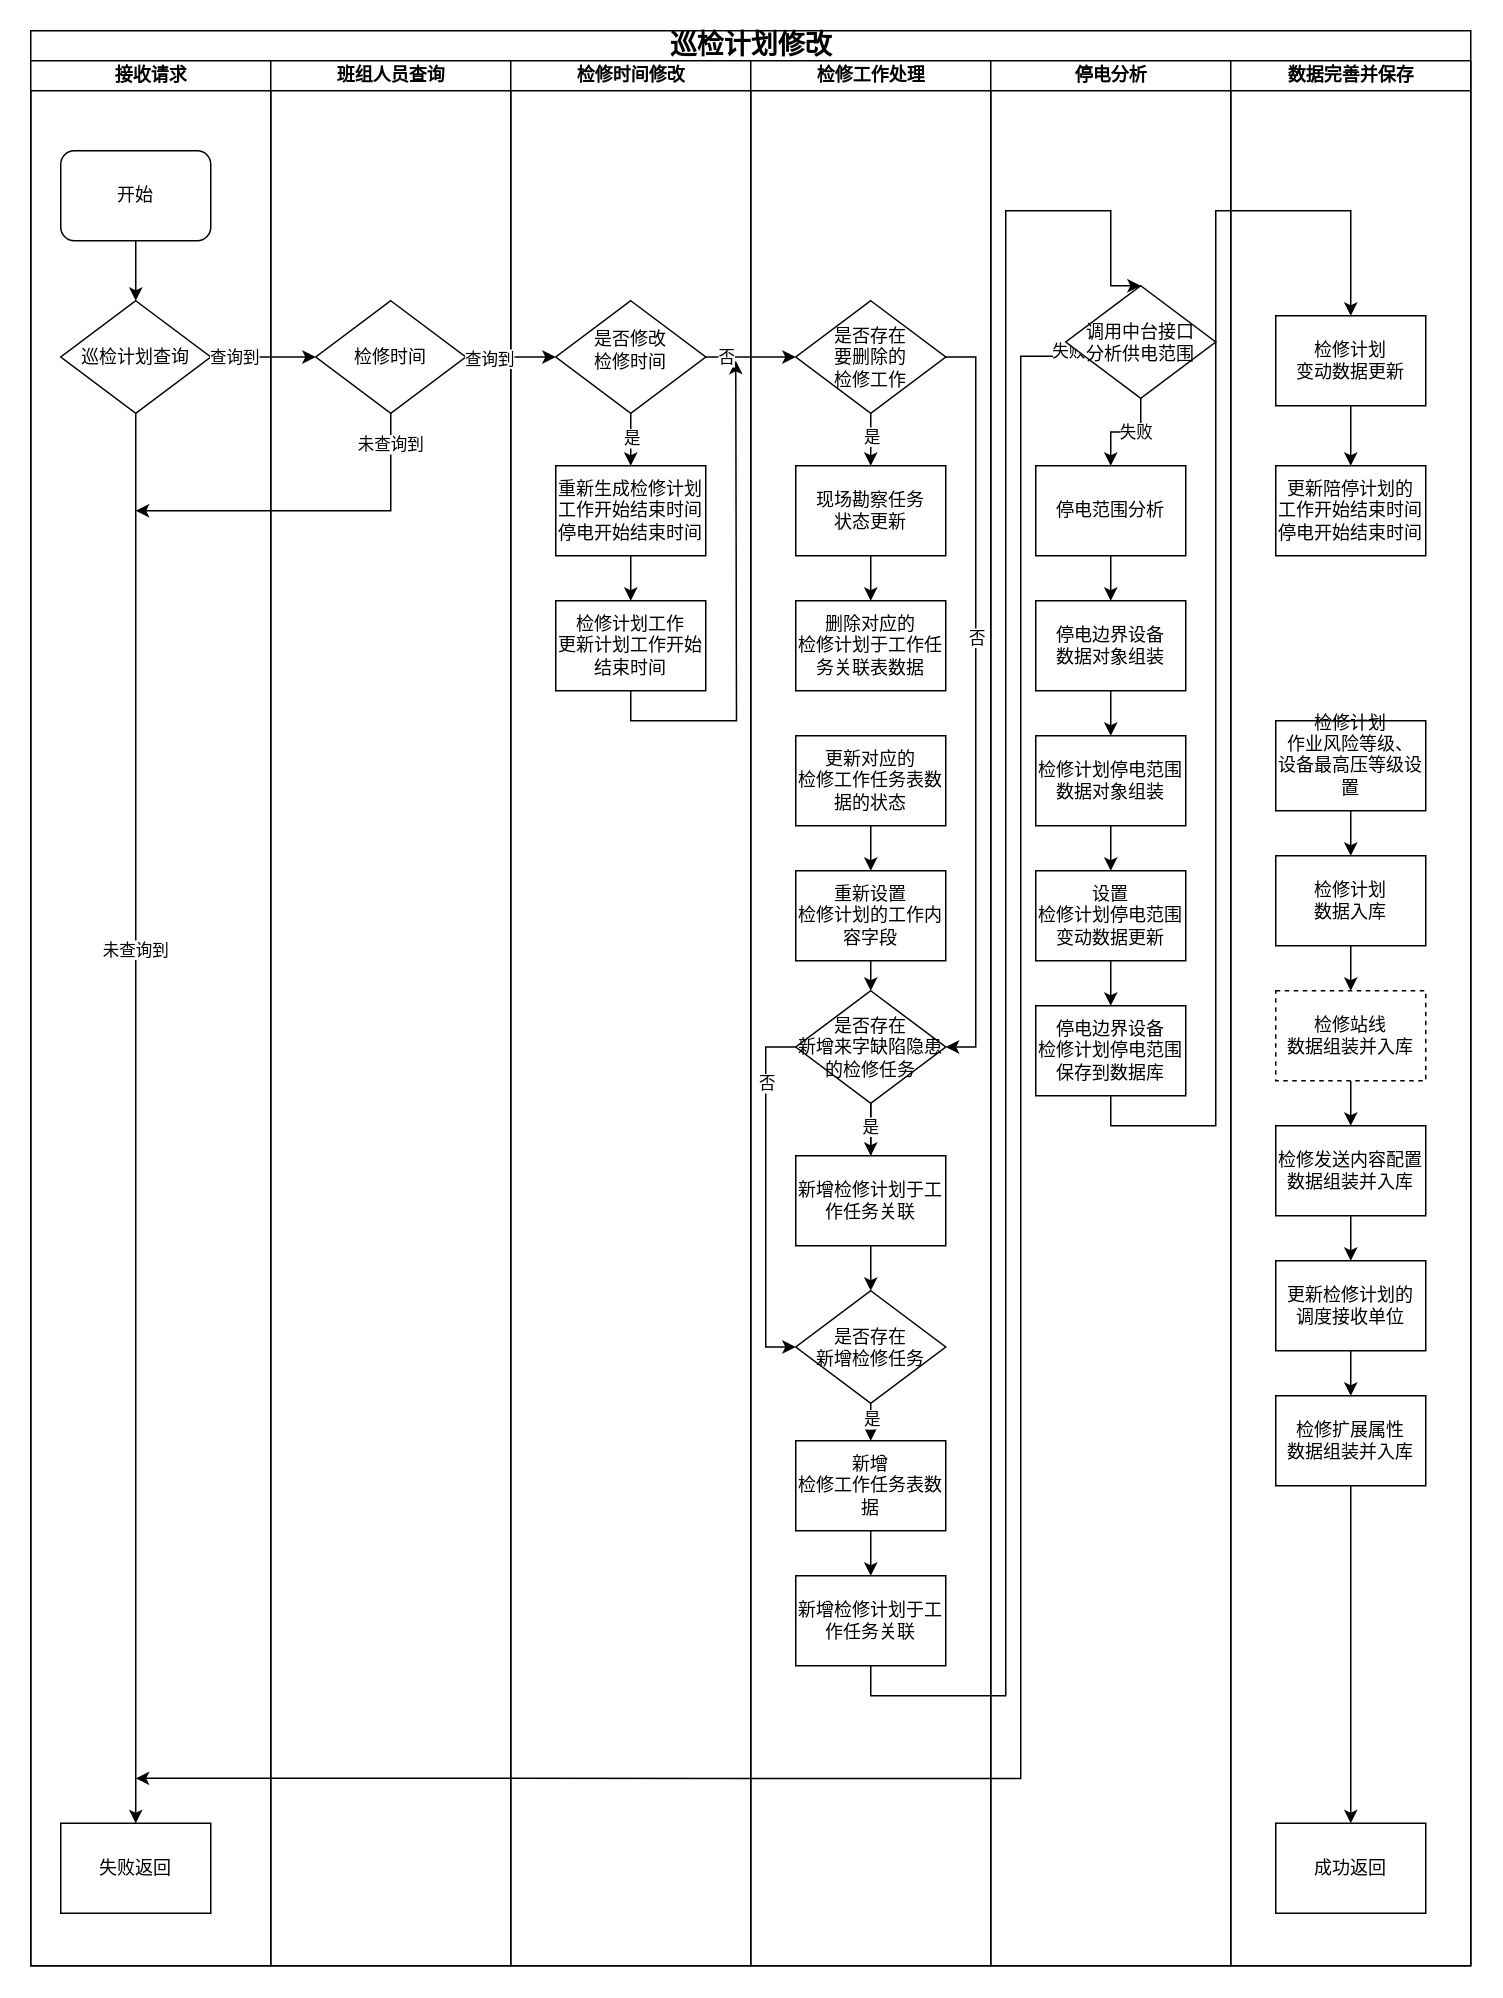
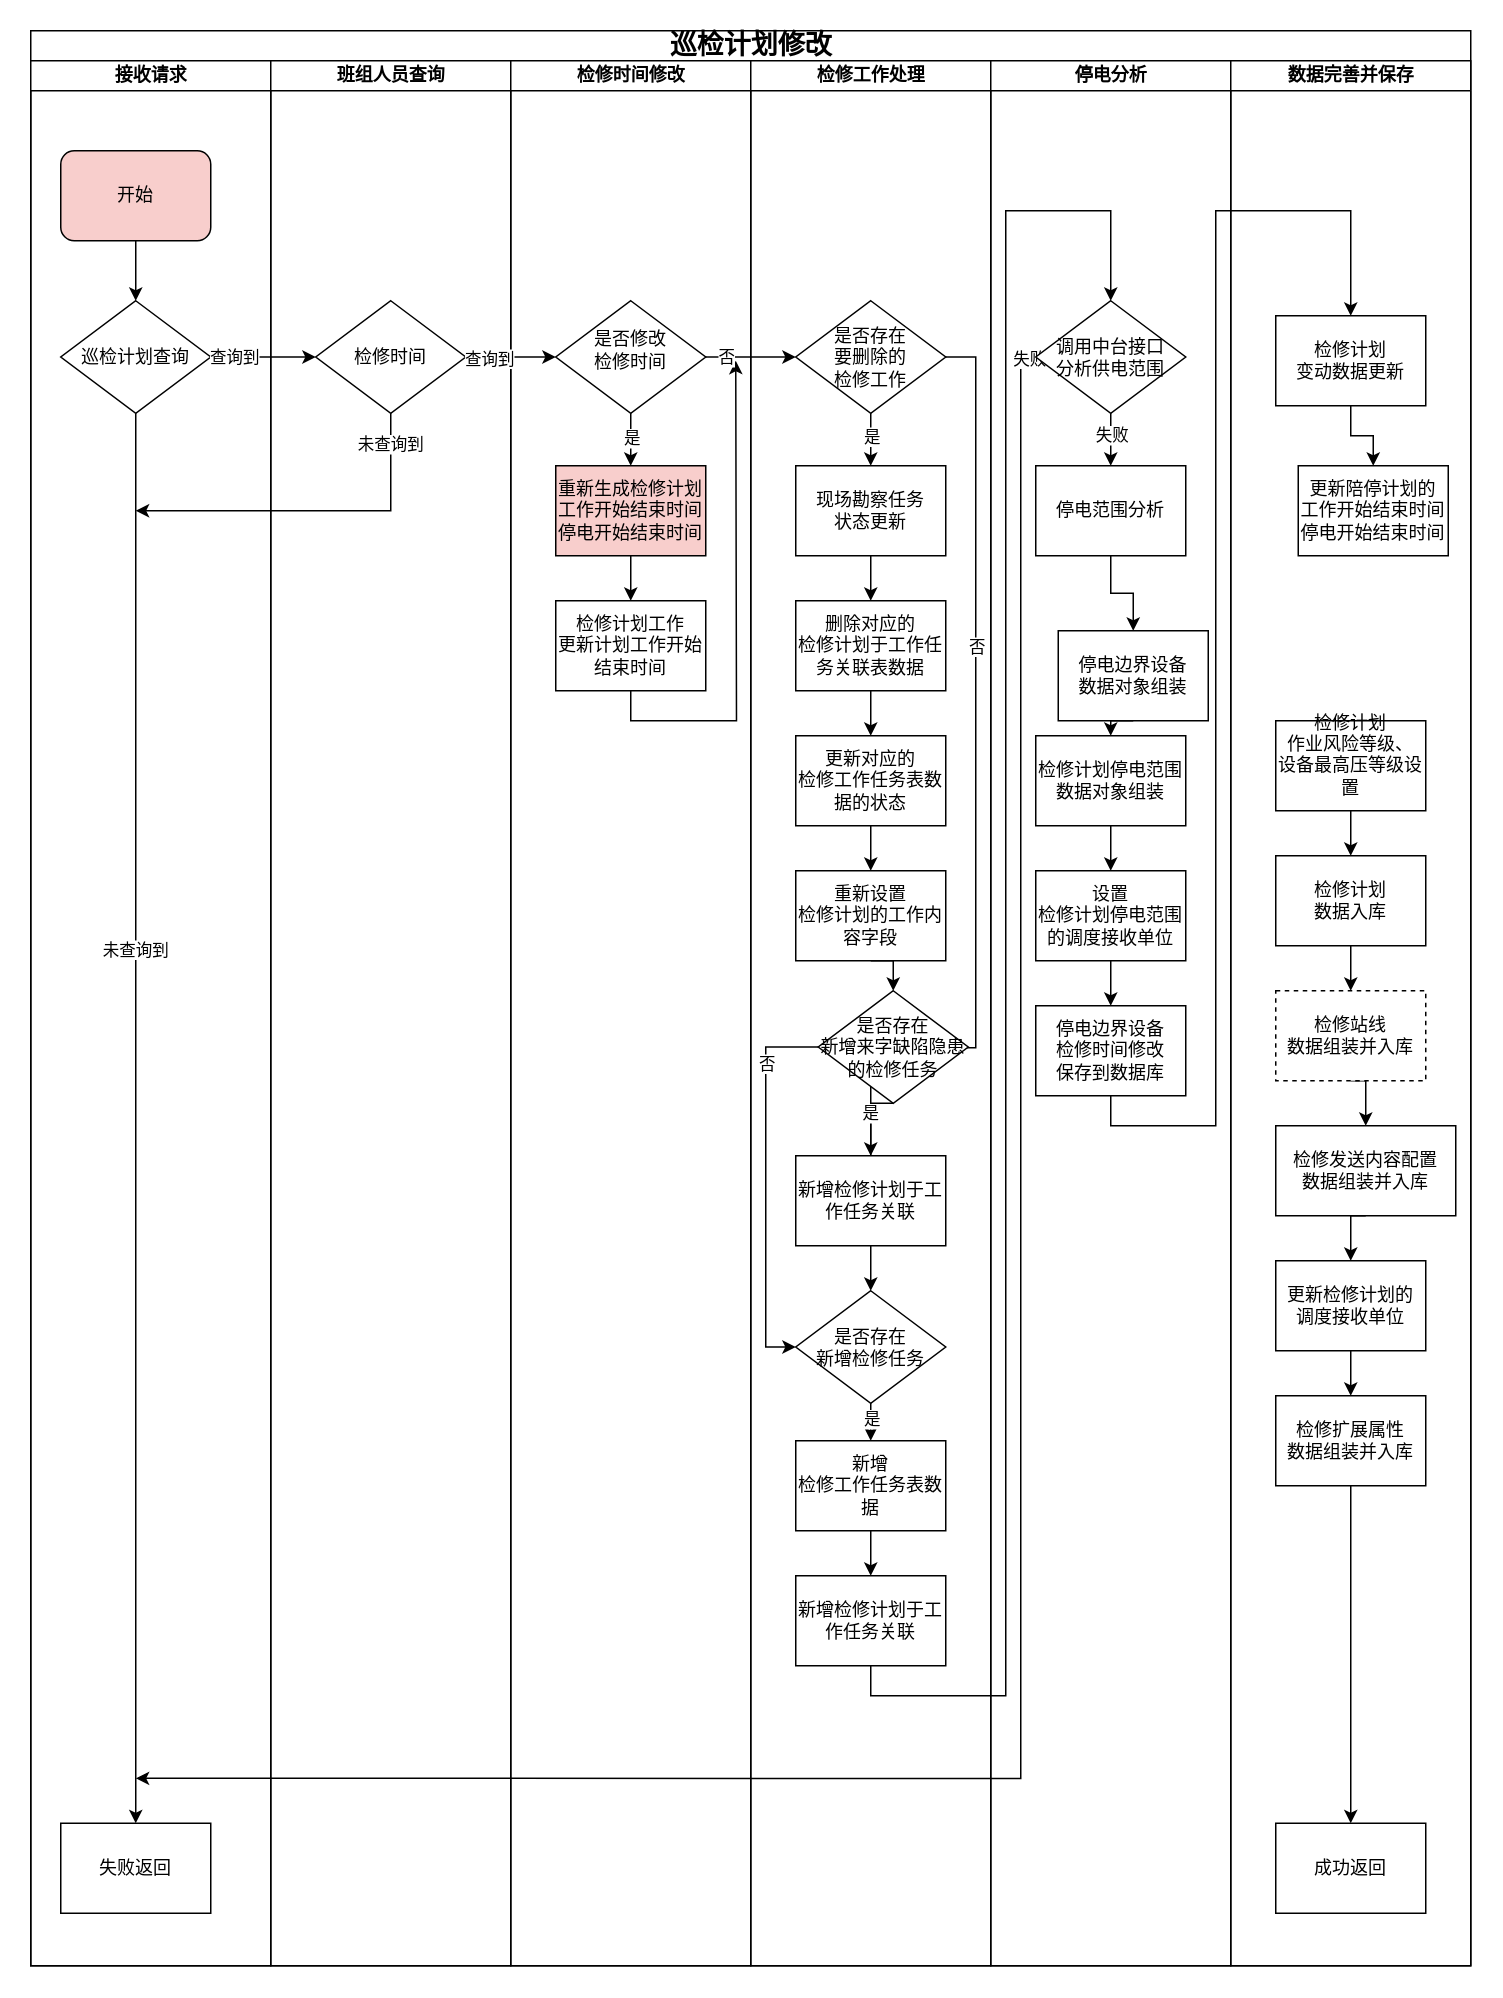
(136, 196) -> (136, 196)
(1141, 342) -> (1111, 357)
(631, 511) -> (631, 511)
(1351, 511) -> (1373, 511)
(1111, 646) -> (1133, 676)
none -> (871, 708)
(1111, 916) -> (1111, 916)
(871, 1047) -> (893, 1047)
(1111, 1051) -> (1111, 1051)
(1351, 1171) -> (1366, 1171)
